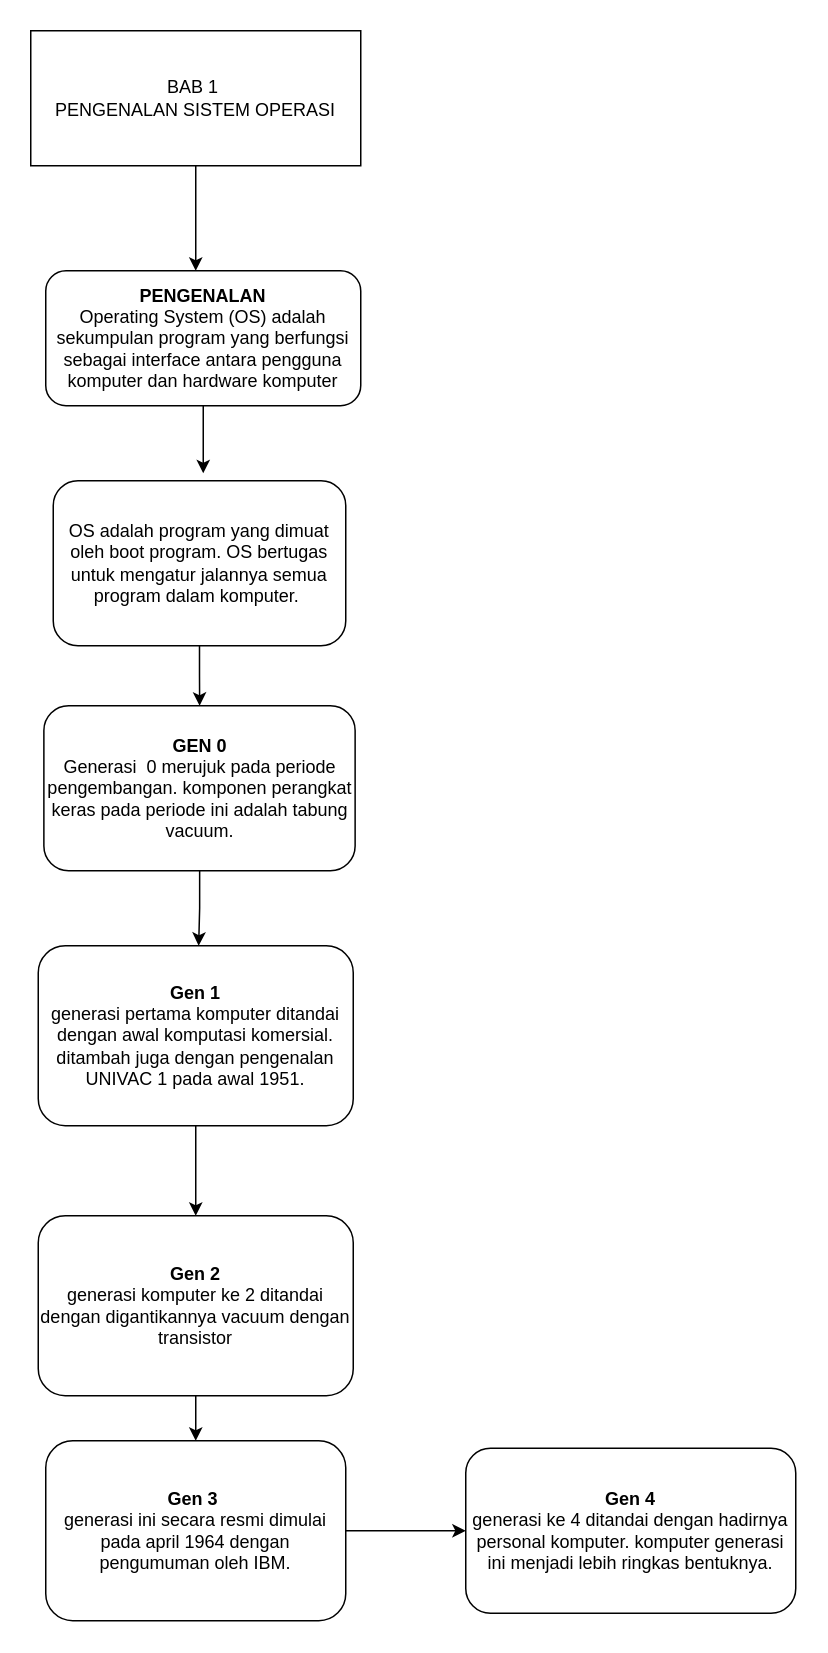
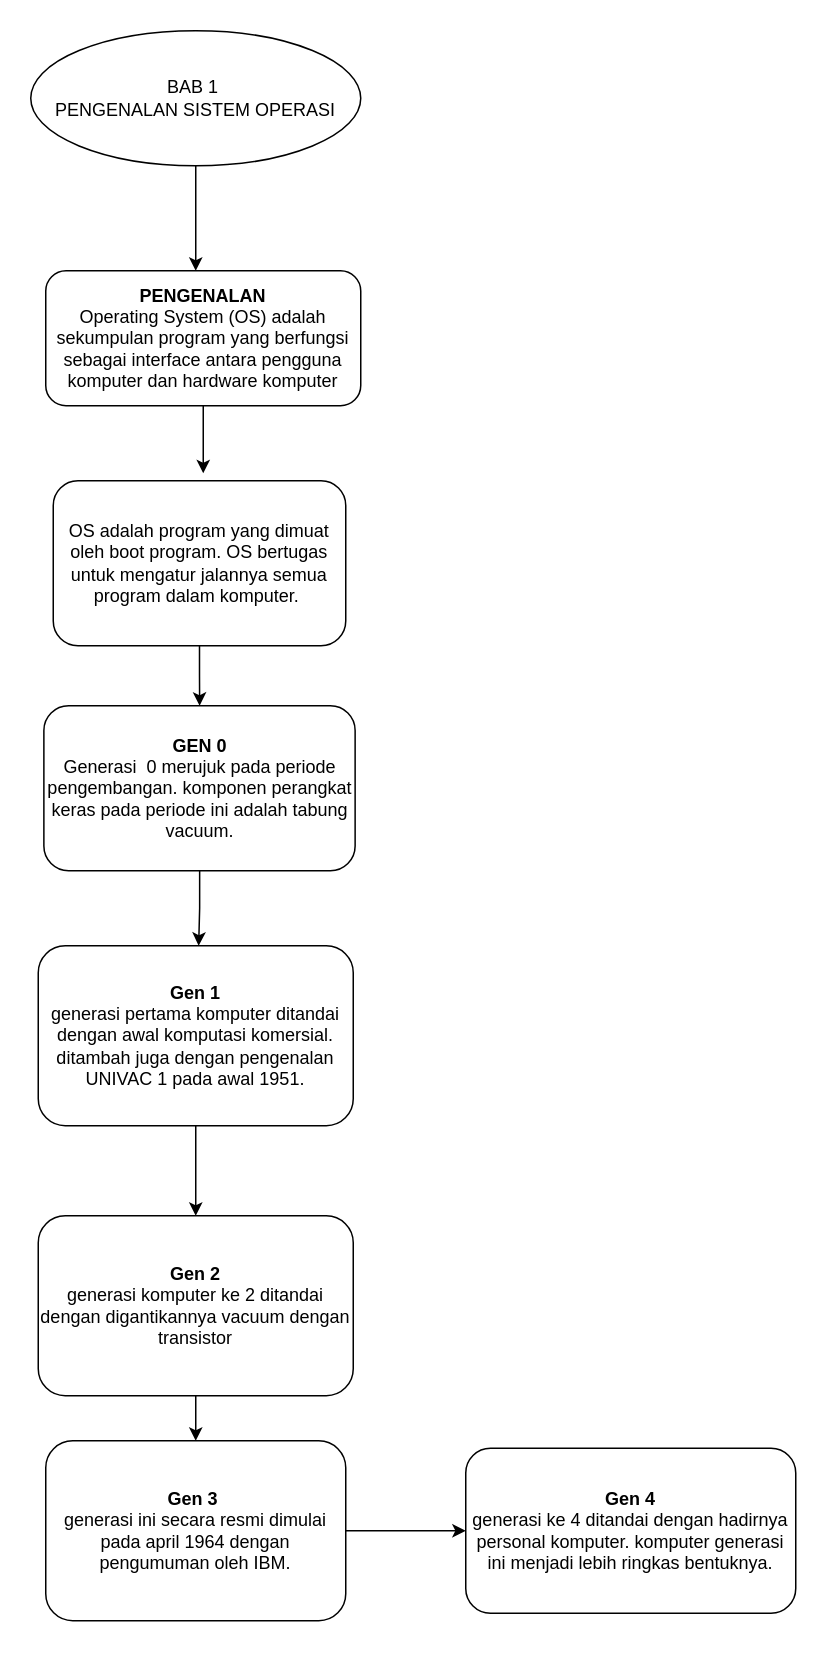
(196, 98) -> (196, 98)
